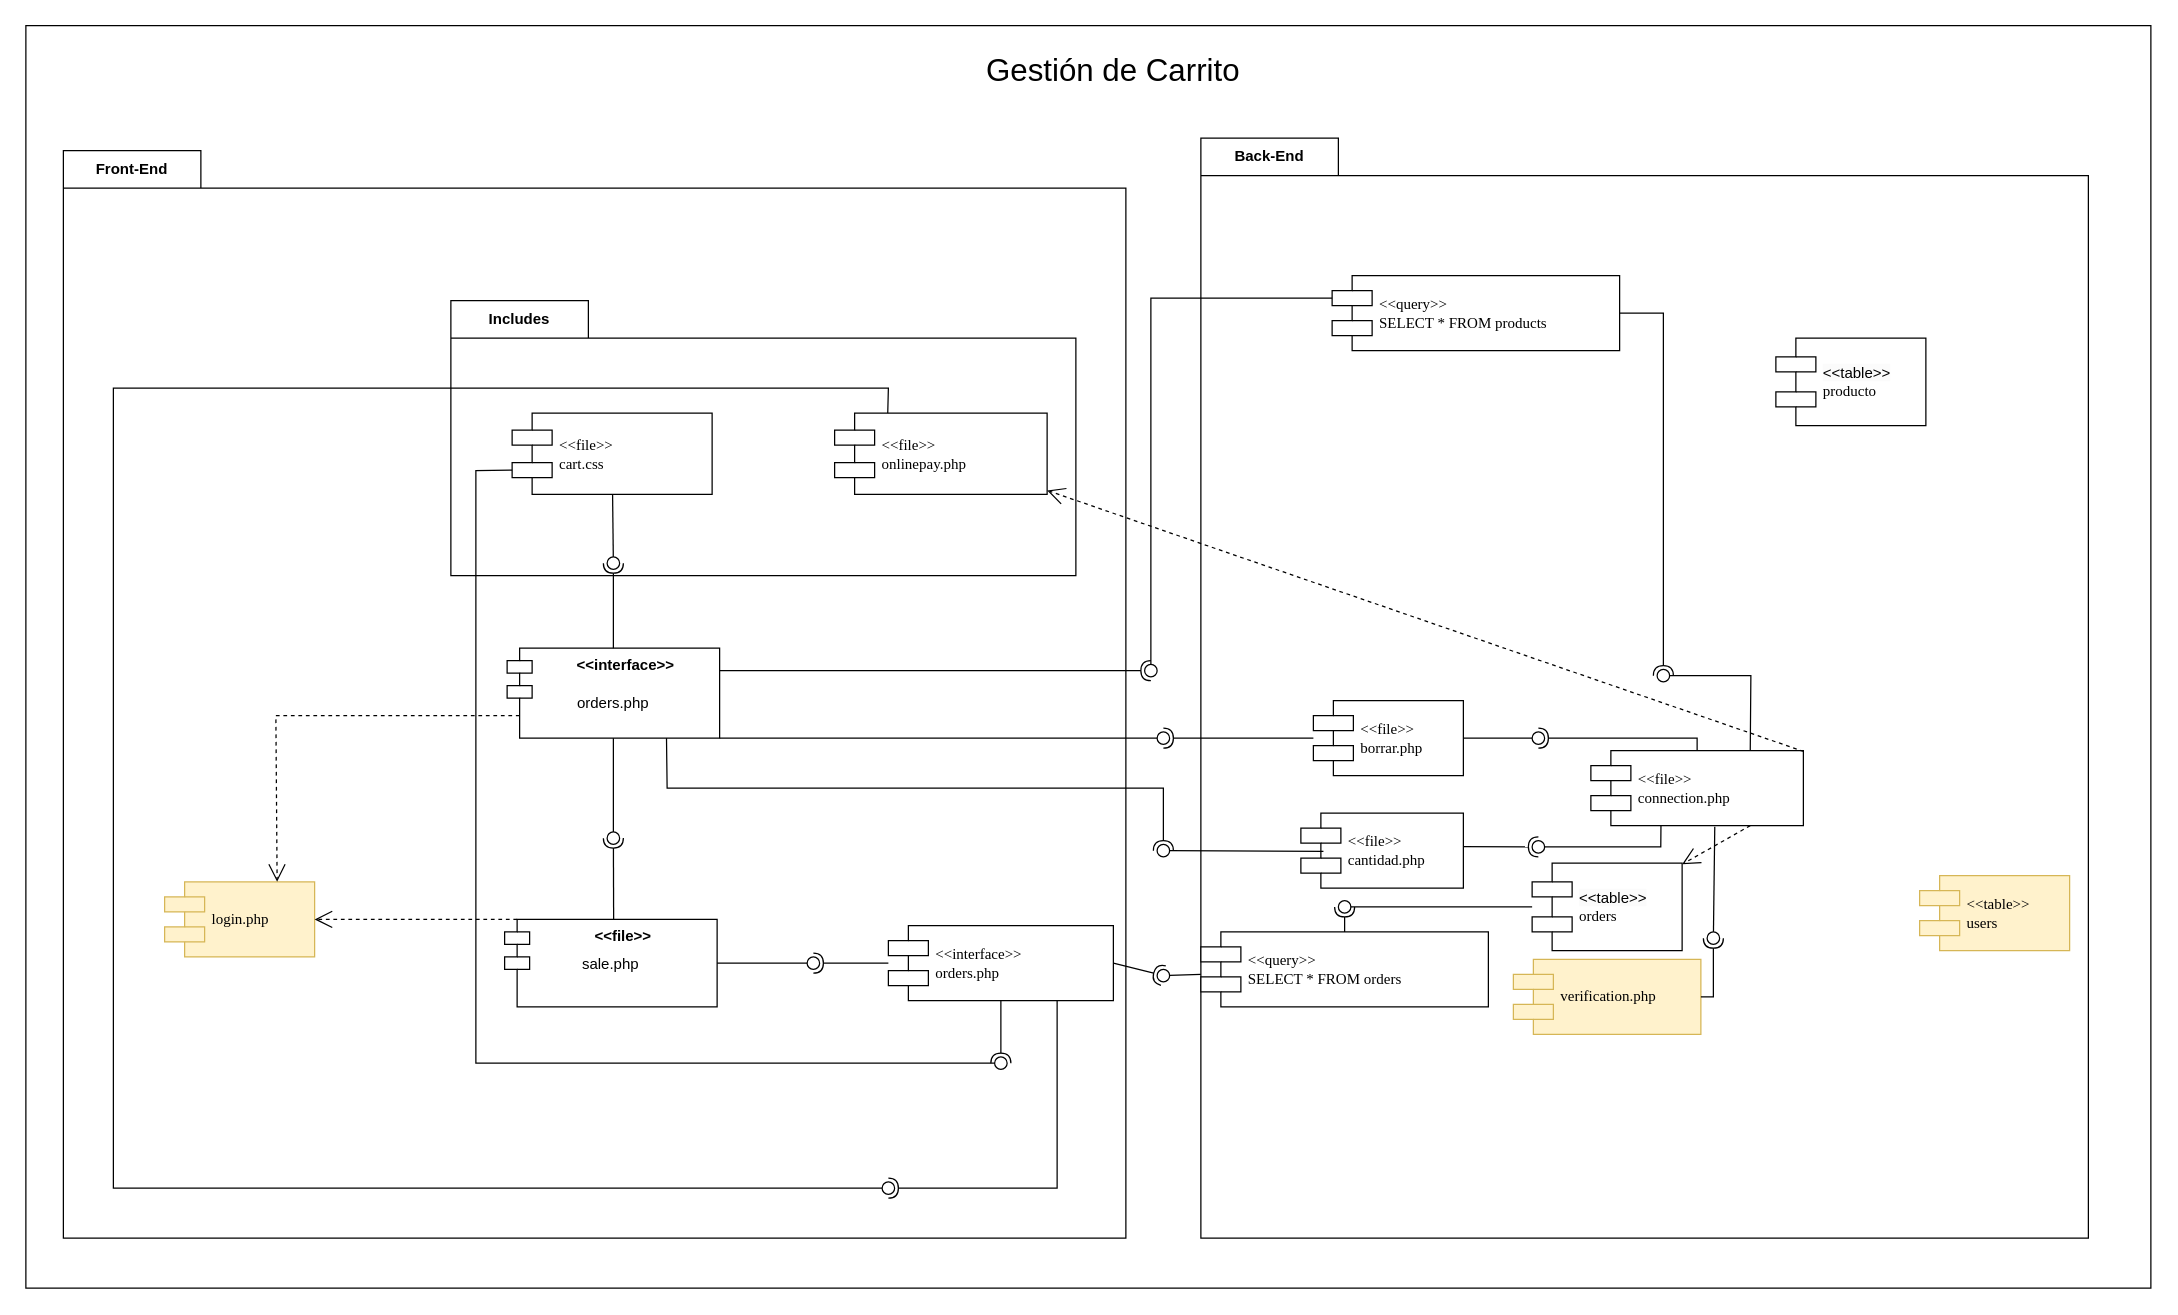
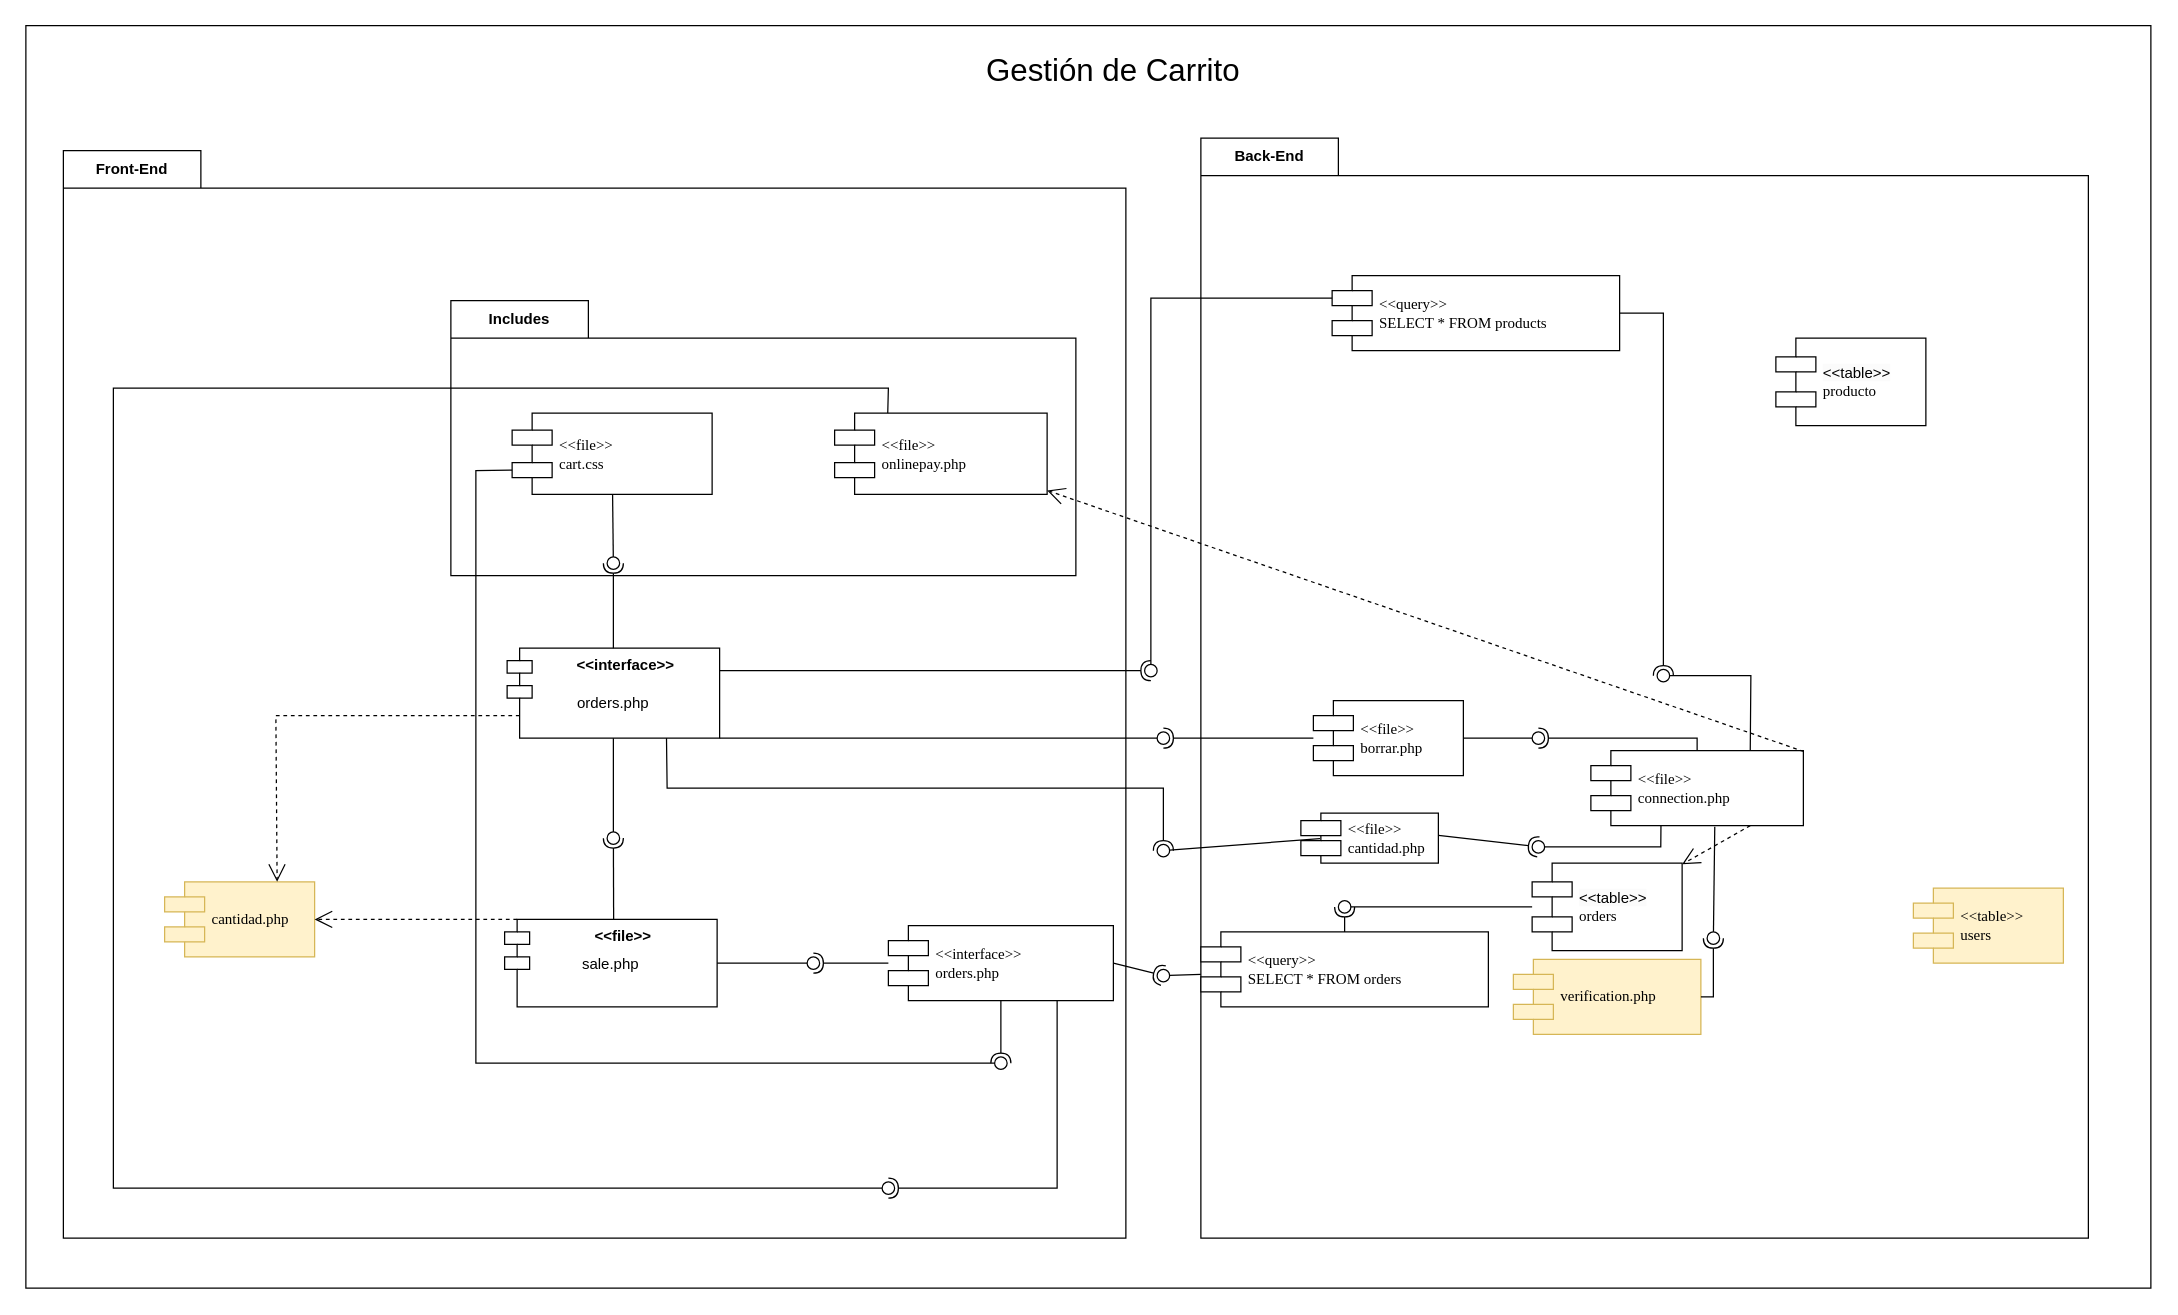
(1382, 851) -> (1369, 838)
(1994, 913) -> (1988, 926)
(244, 919) -> (258, 919)
